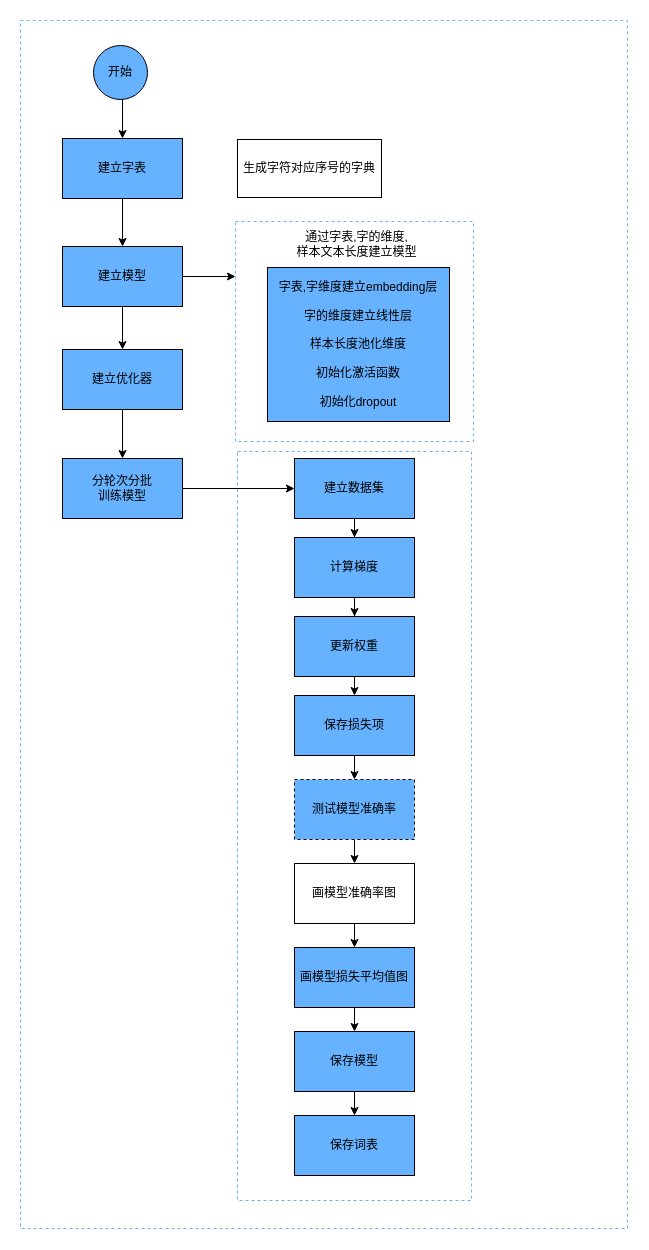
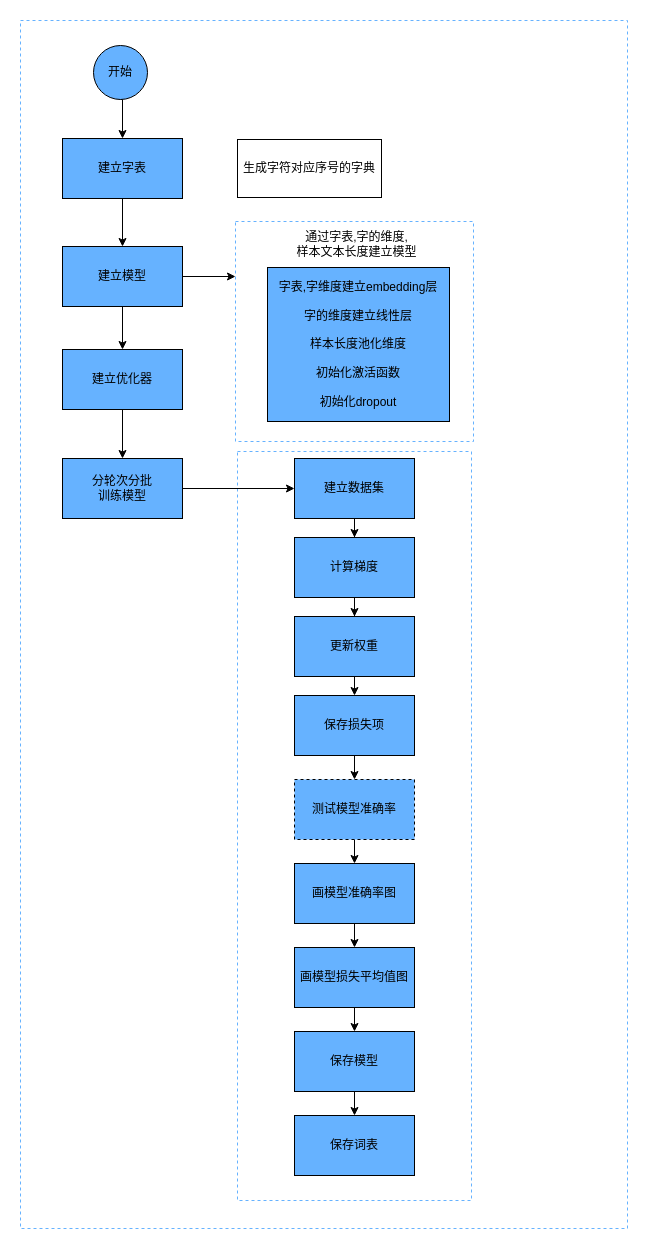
(355, 894) -> (355, 894)
